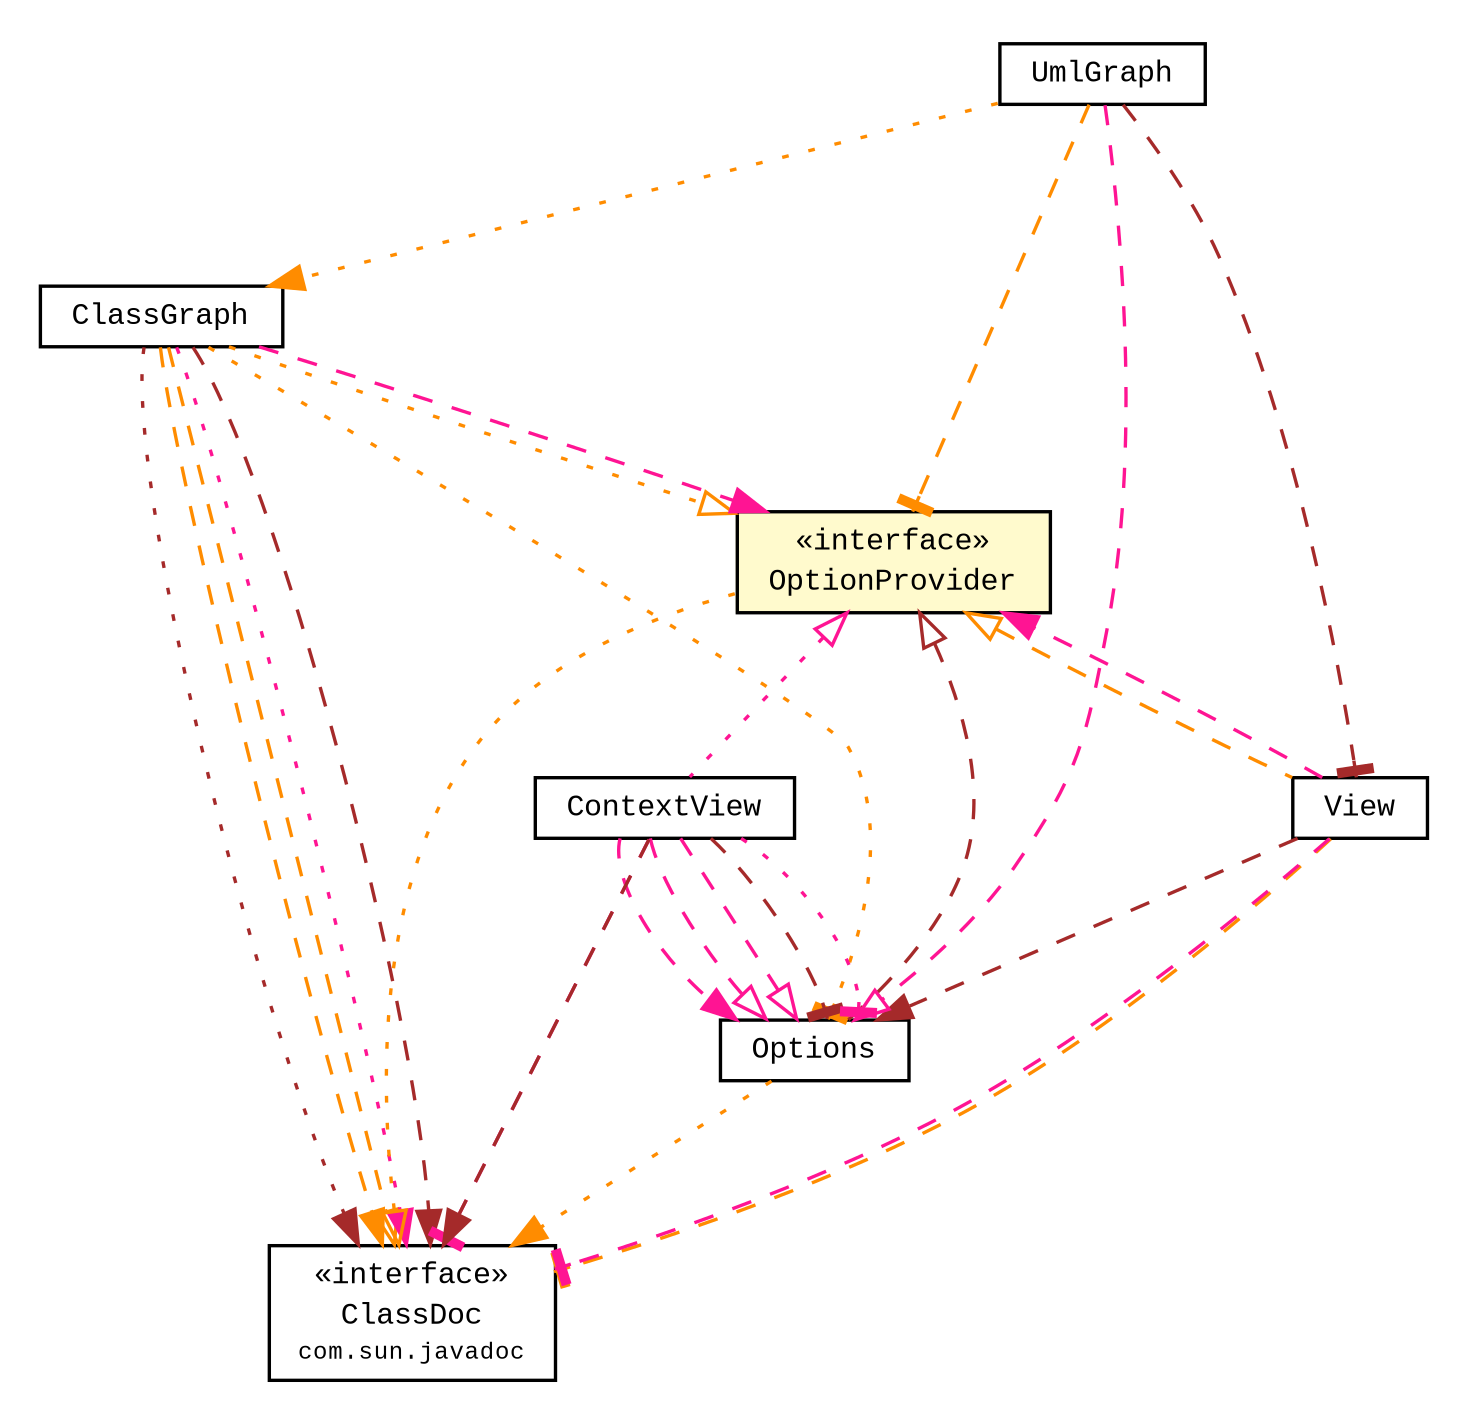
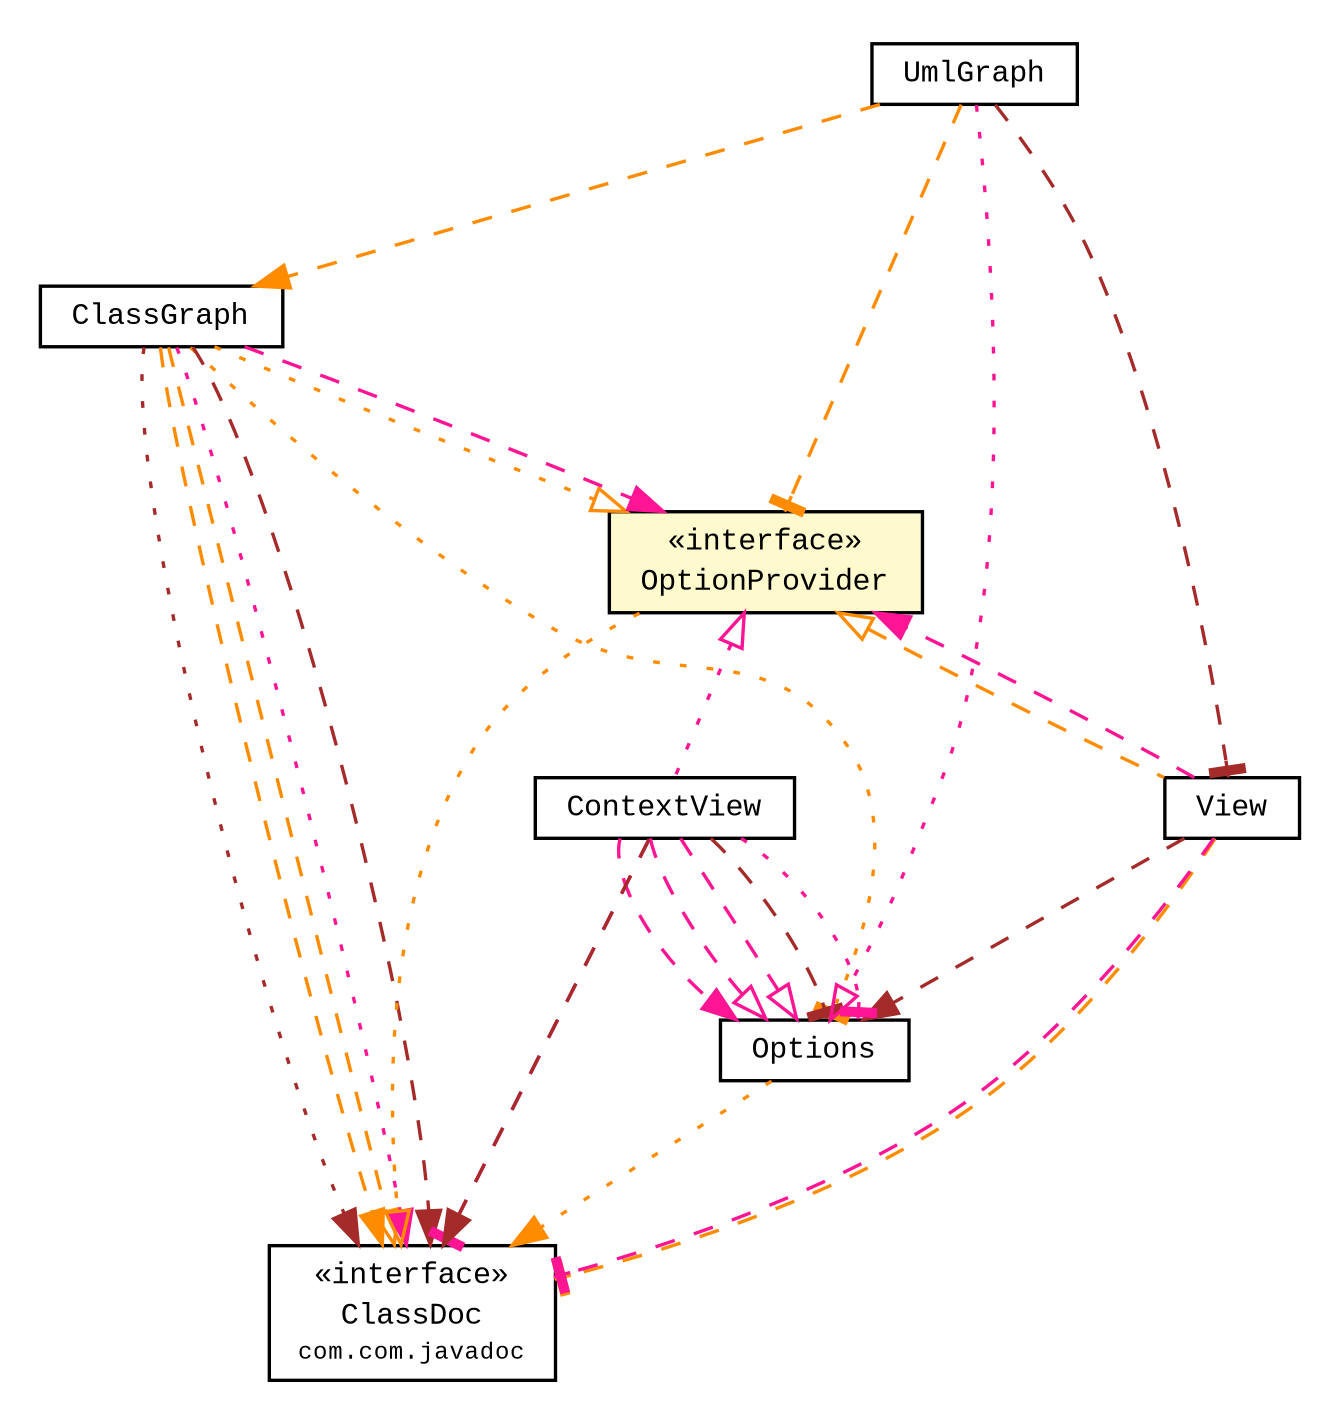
(650, 191) -> (584, 190)
(1113, 590) -> (987, 560)
(968, 849) -> none
(412, 1352) -> (412, 1352)
